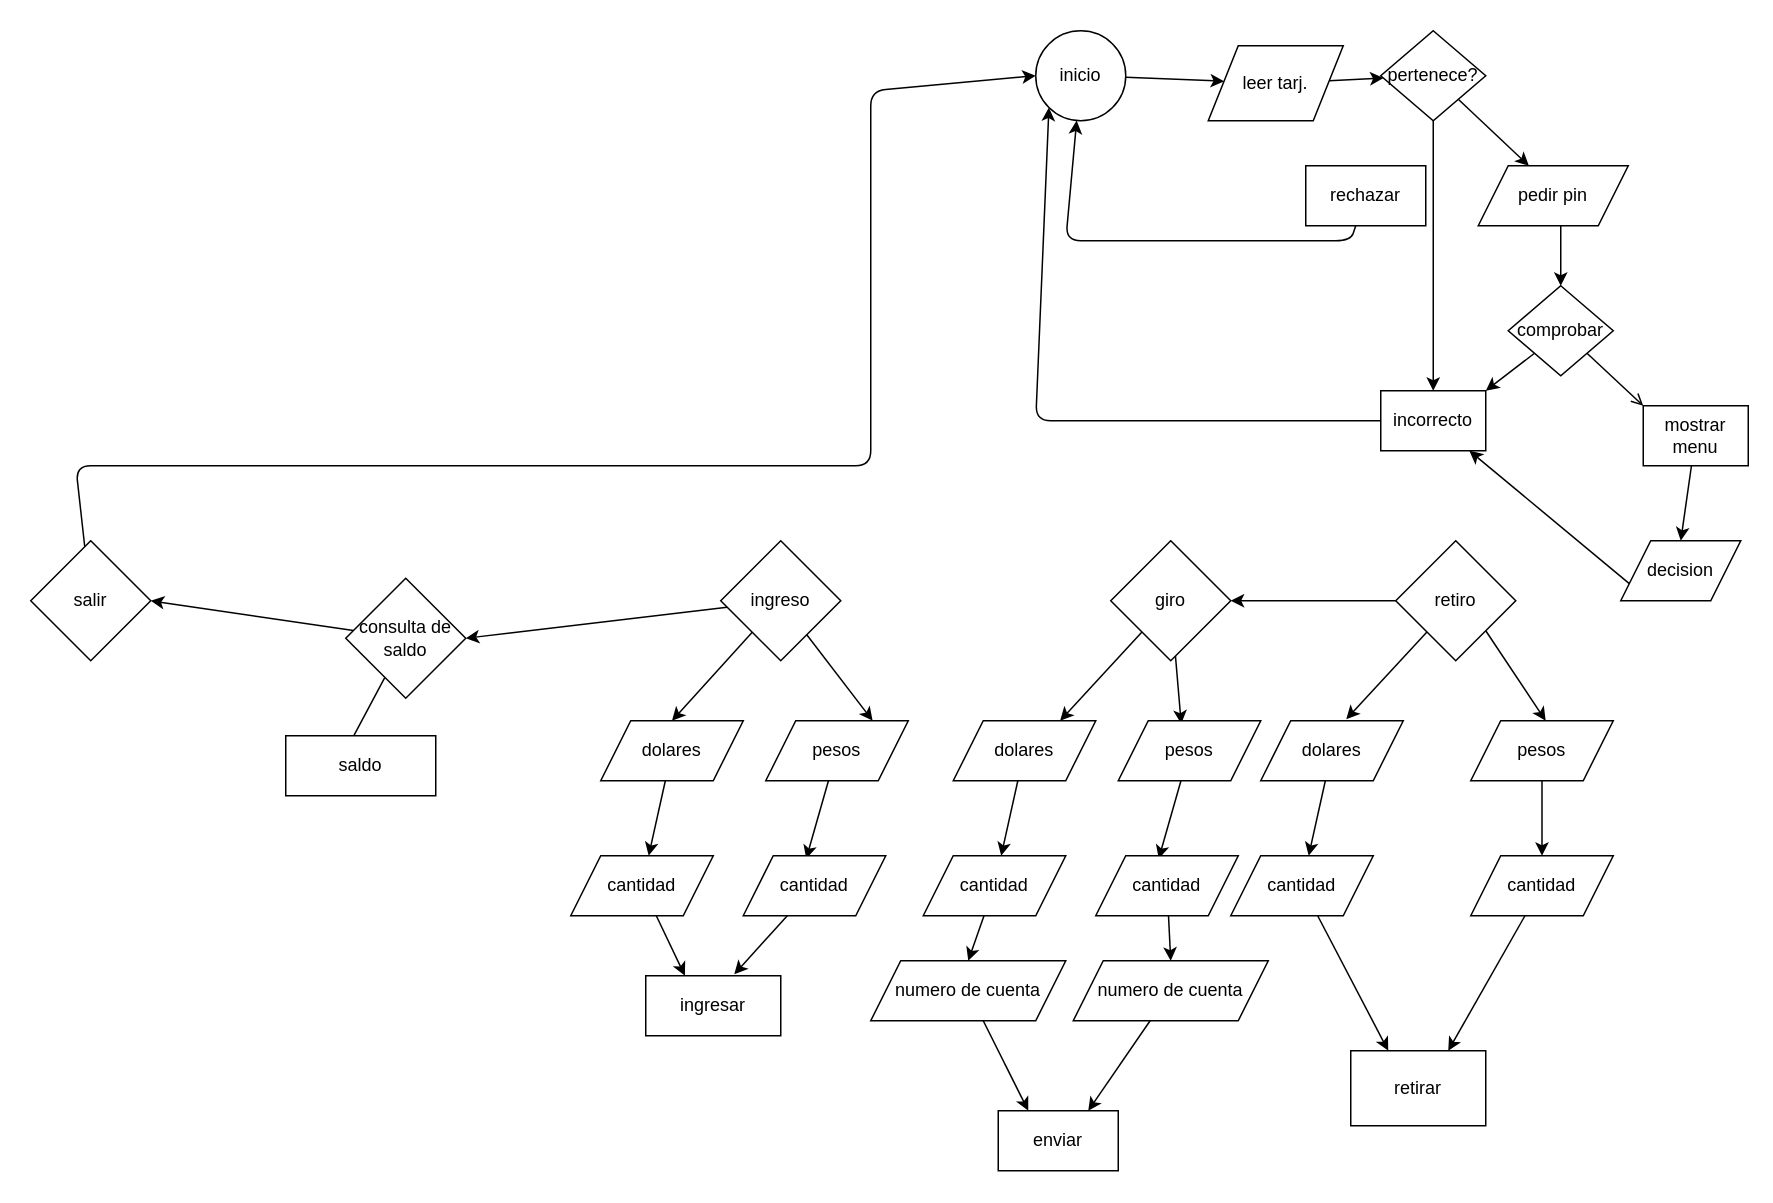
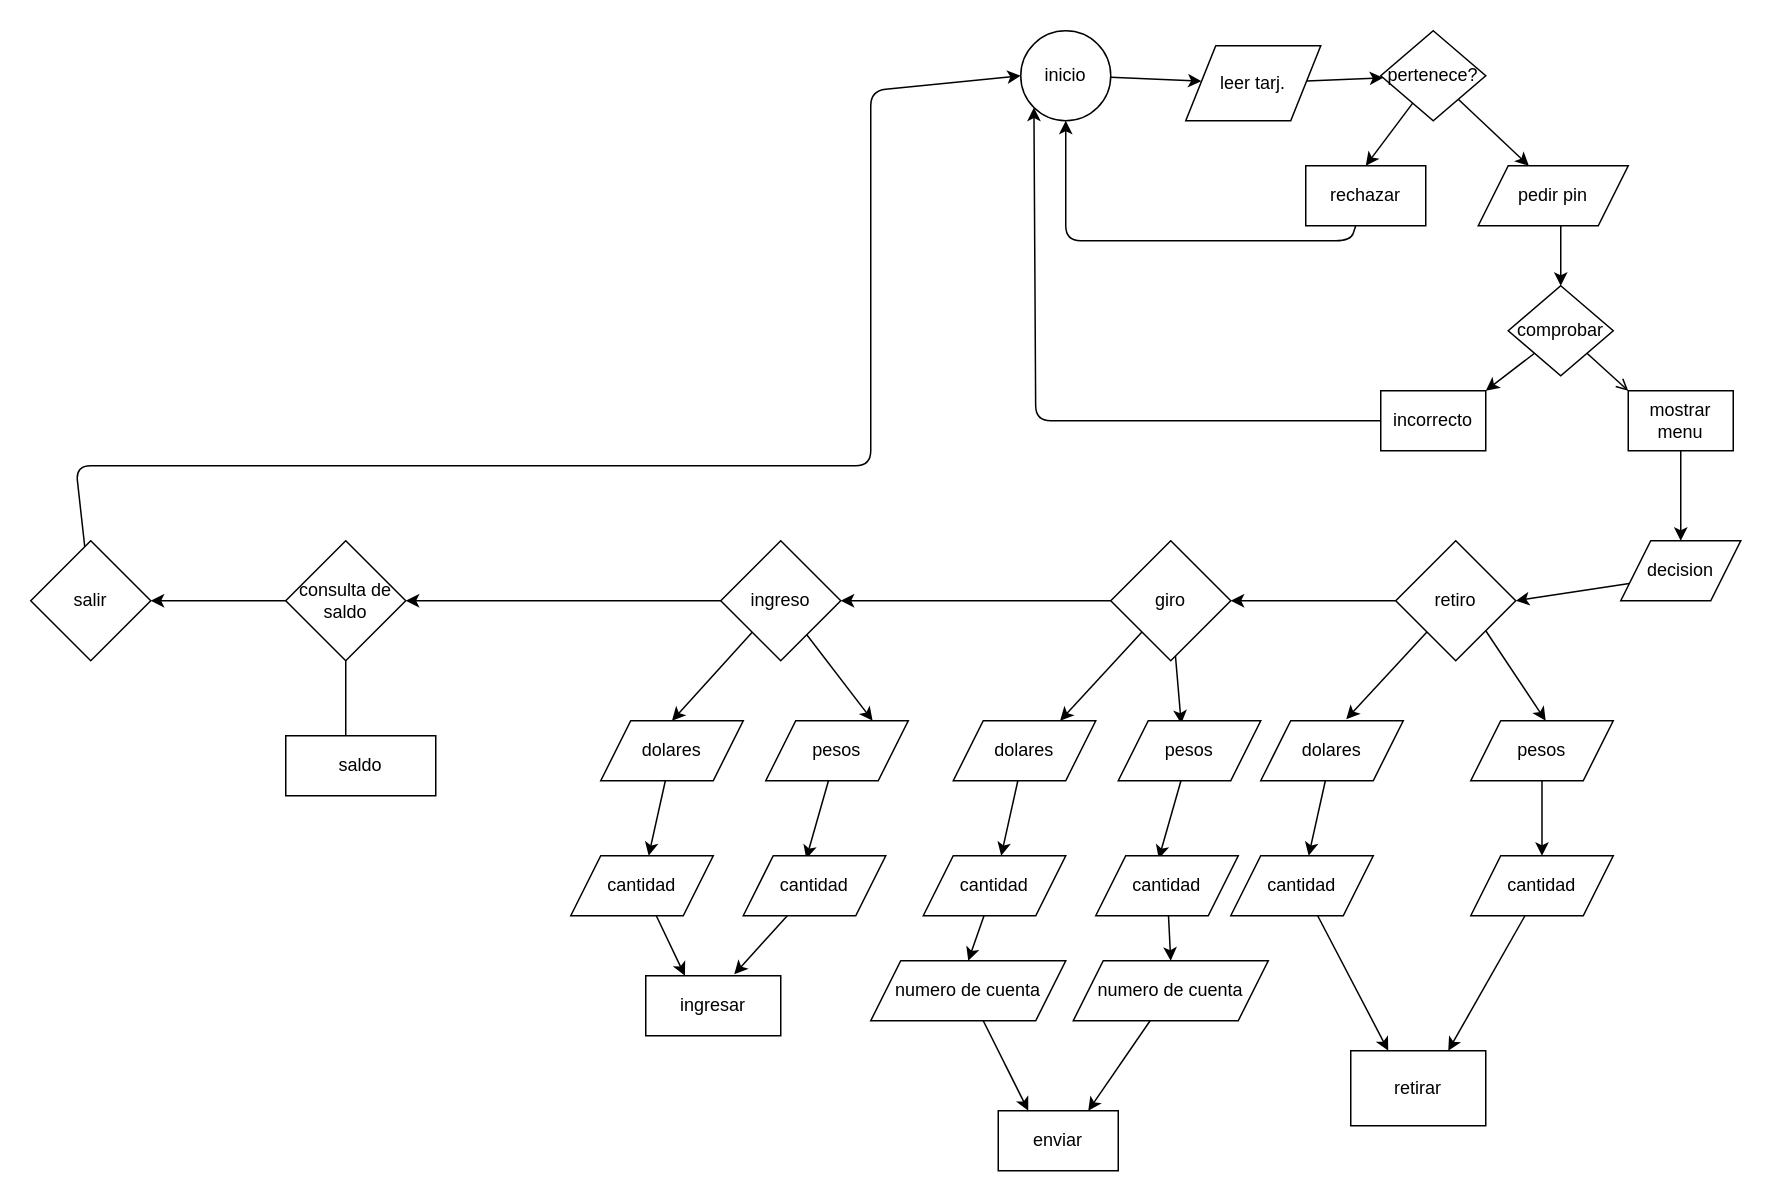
(1081, 76) -> (1066, 76)
(1276, 83) -> (1253, 83)
(1433, 251) -> (1392, 131)
(1696, 436) -> (1681, 421)
(1553, 520) -> (1578, 591)
none -> (981, 601)
(406, 638) -> (346, 601)
